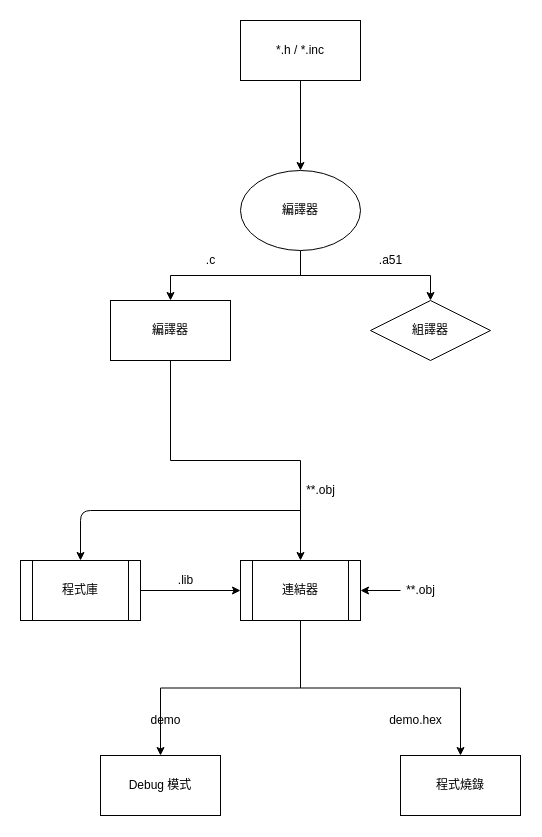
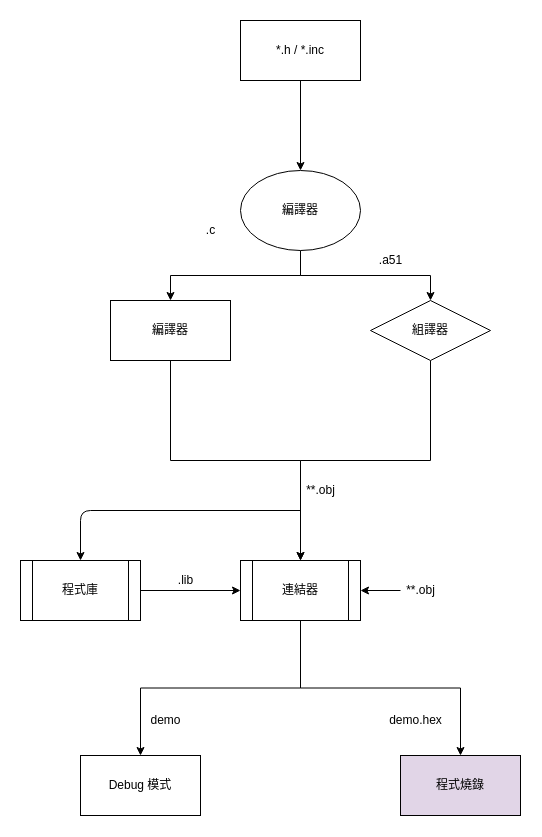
(211, 261) -> (211, 231)
none -> (417, 461)
(161, 786) -> (141, 786)
(461, 786) -> (461, 786)
